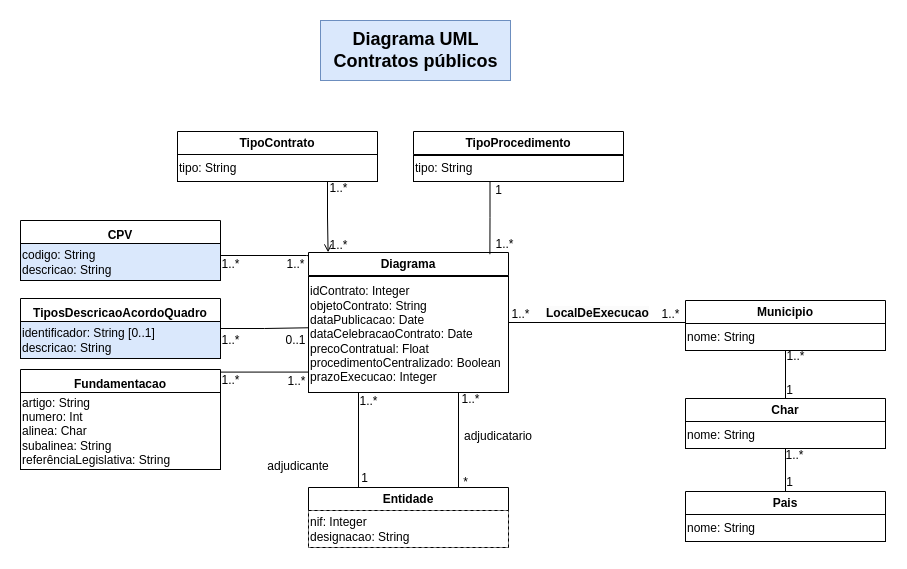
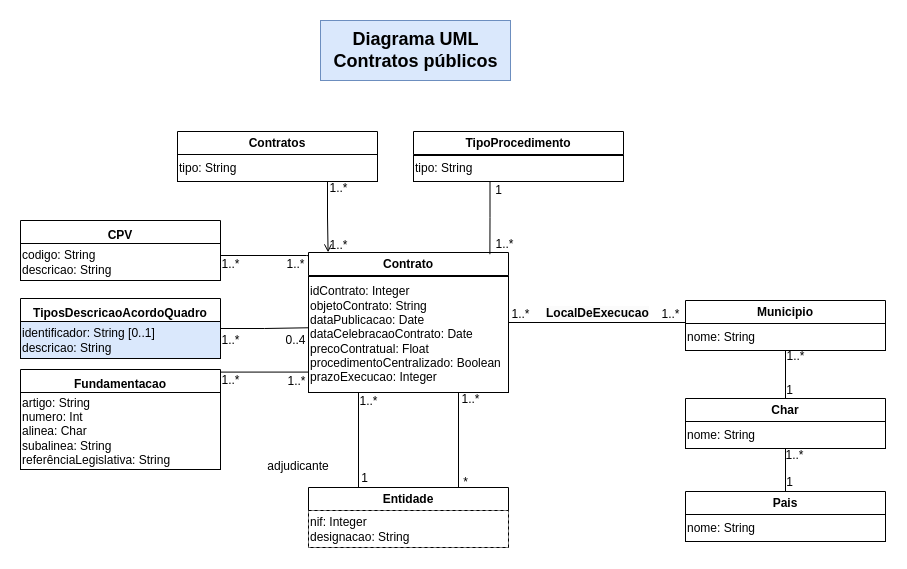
(278, 144) -> (278, 144)
(121, 262) -> (121, 262)
(409, 265) -> (409, 265)
(296, 341) -> (296, 341)
(499, 437) -> none
